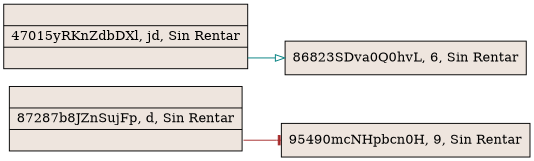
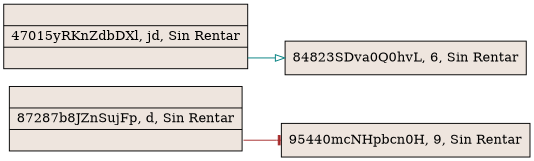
(406, 58) -> (406, 58)
(406, 140) -> (406, 140)
